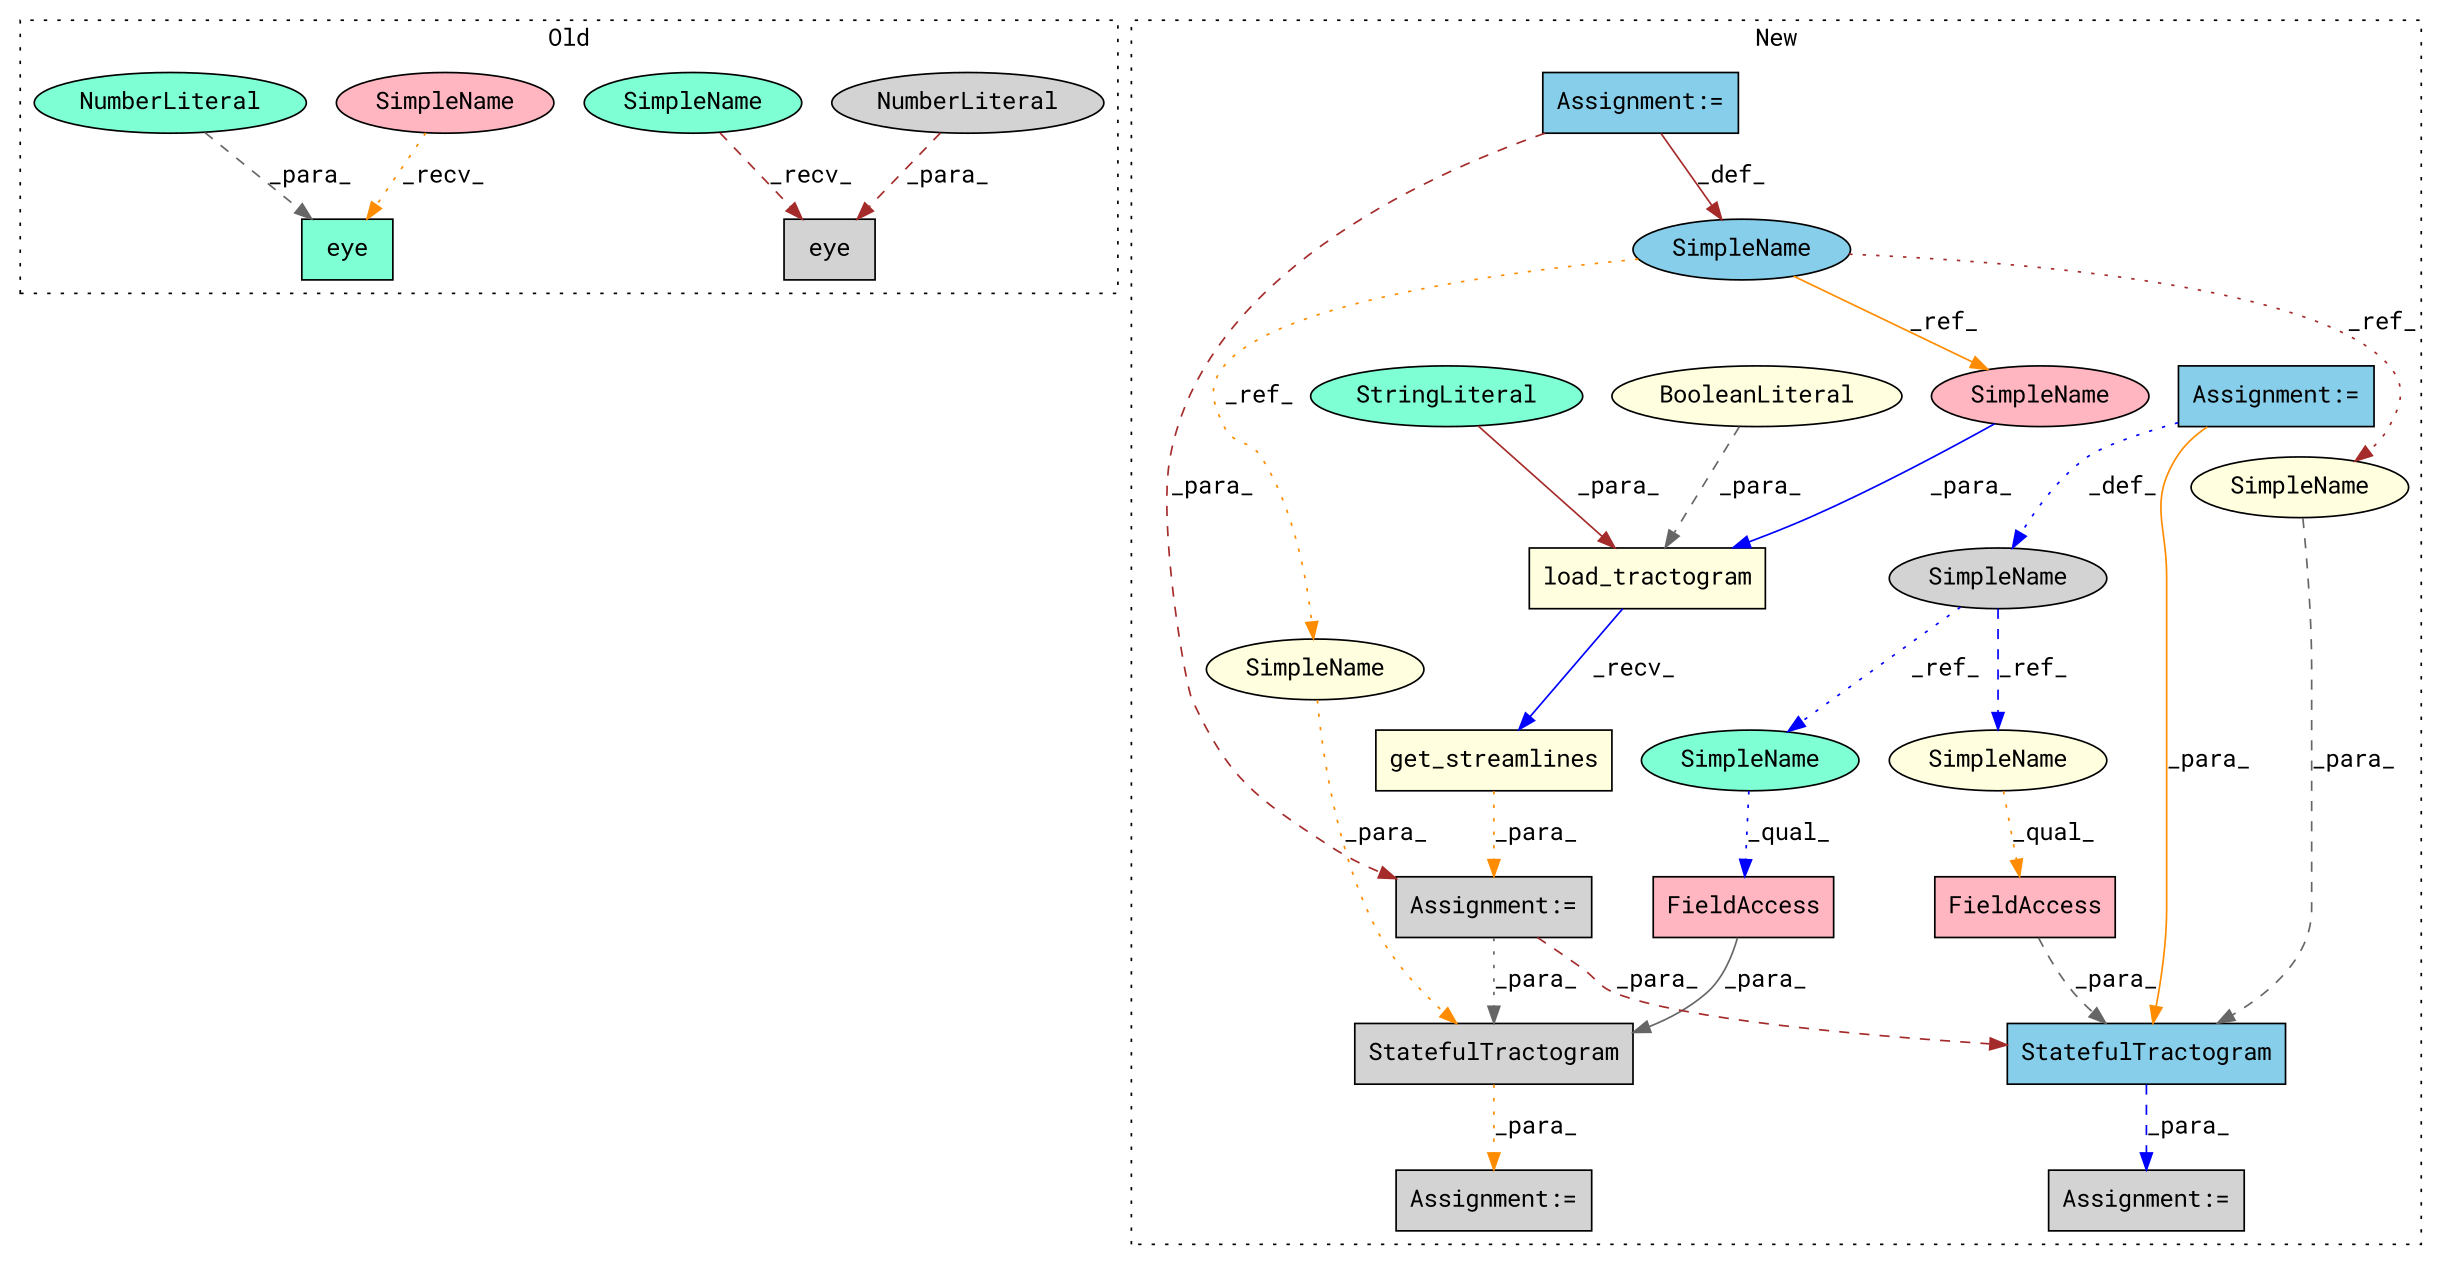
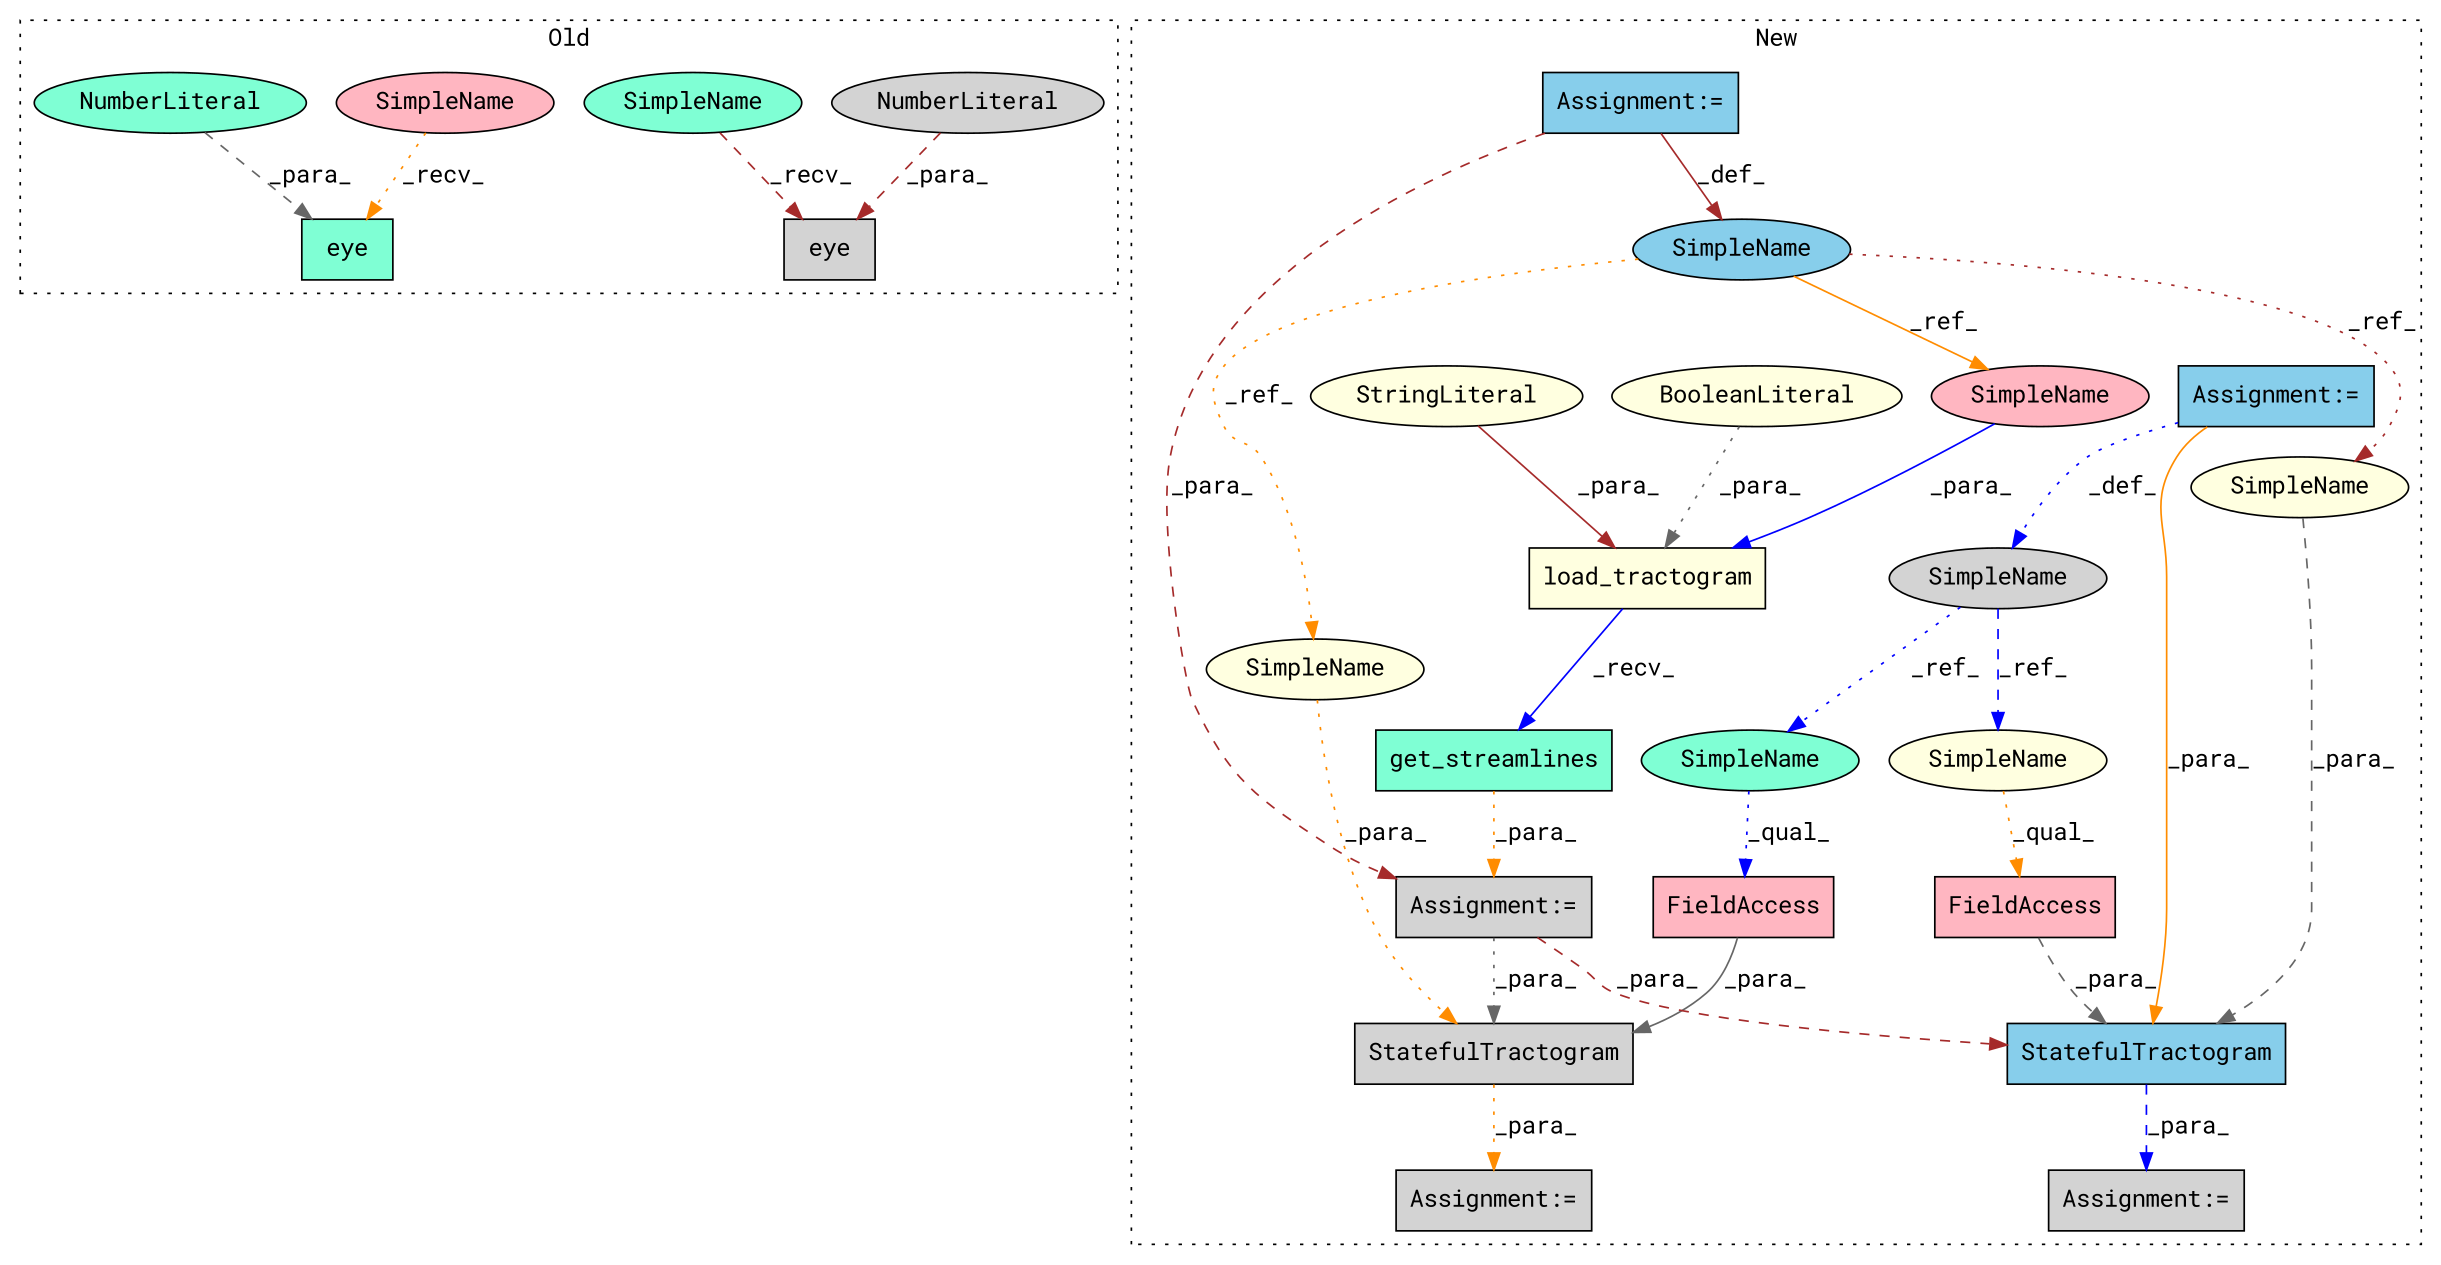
(1447, 396) -> (1447, 396)
(1707, 480) -> (1707, 480)
(1494, 760) -> (1494, 760)
